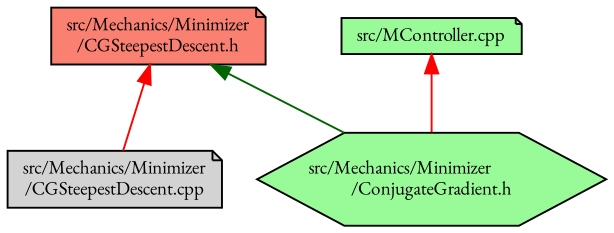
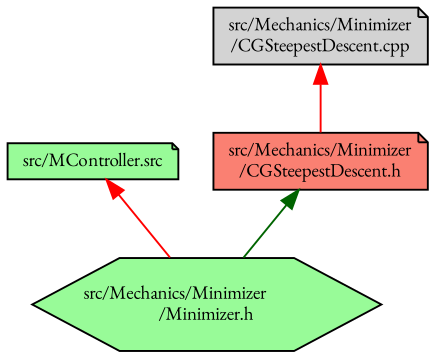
(432, 36) -> (93, 161)
(134, 117) -> (321, 108)
(432, 179) -> (207, 304)
